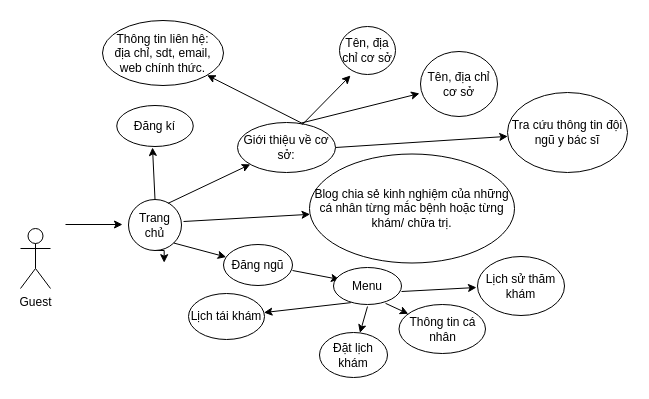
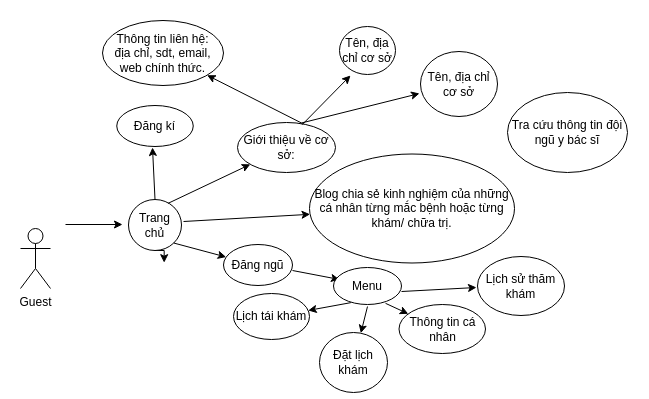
(418, 142) -> none
(227, 317) -> (272, 317)
(354, 355) -> (354, 363)
